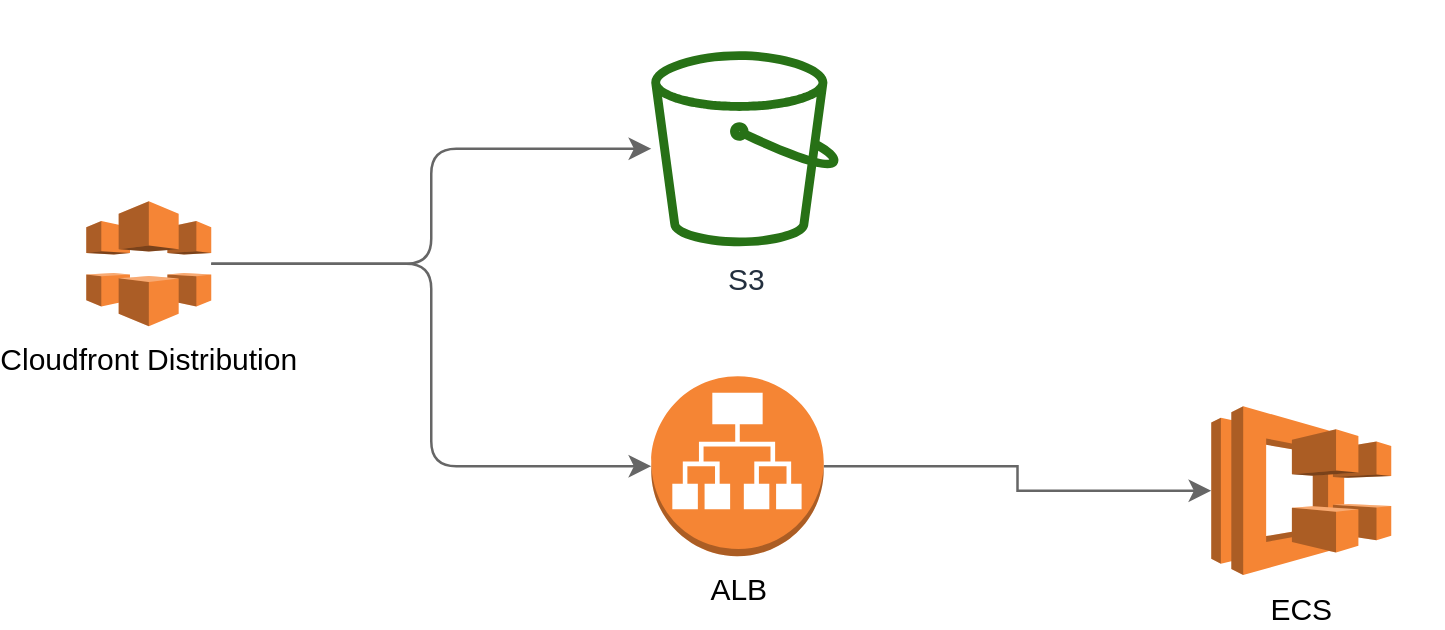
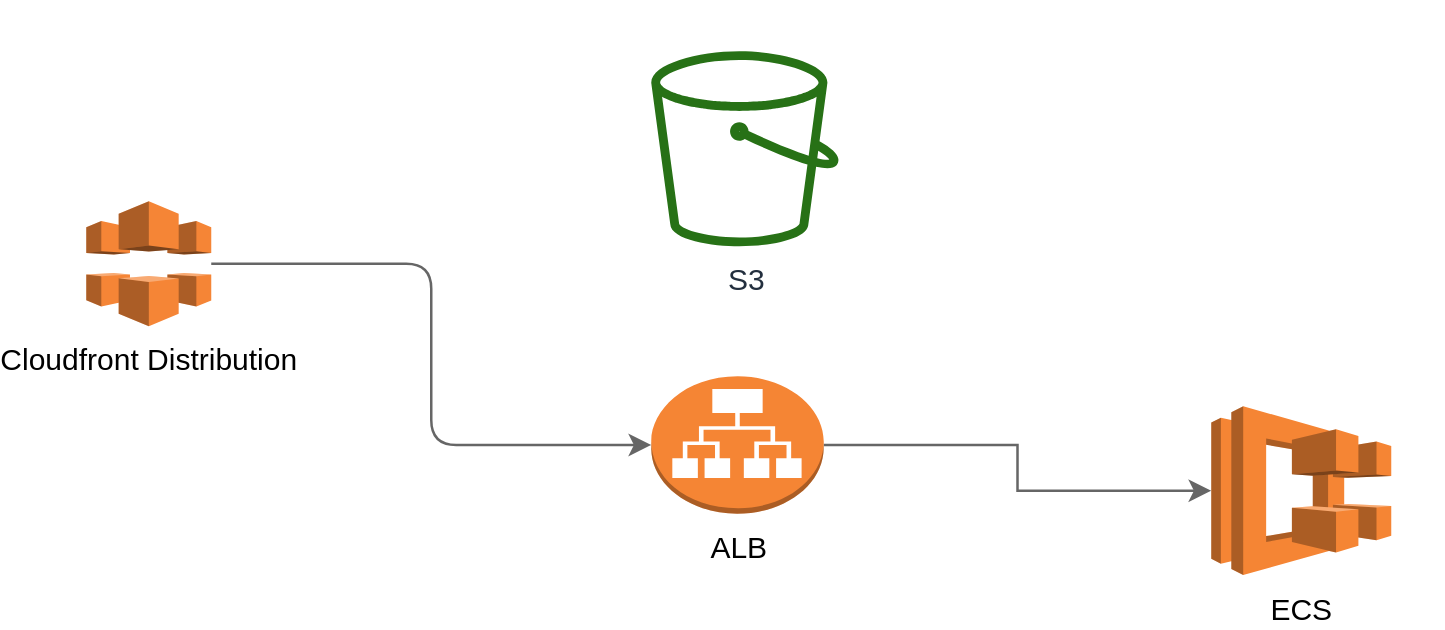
(483, 149) -> none
(738, 466) -> (738, 445)
